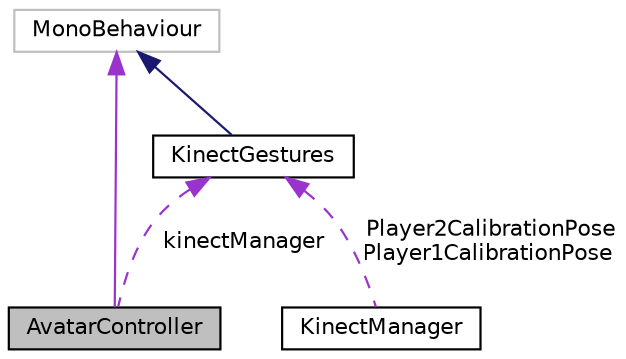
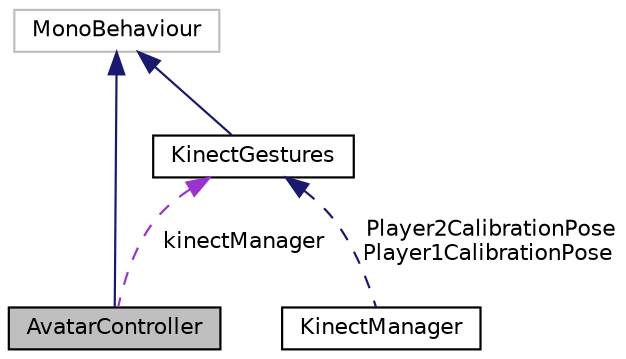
(116, 191) -> (116, 191)
(349, 243) -> (349, 243)
